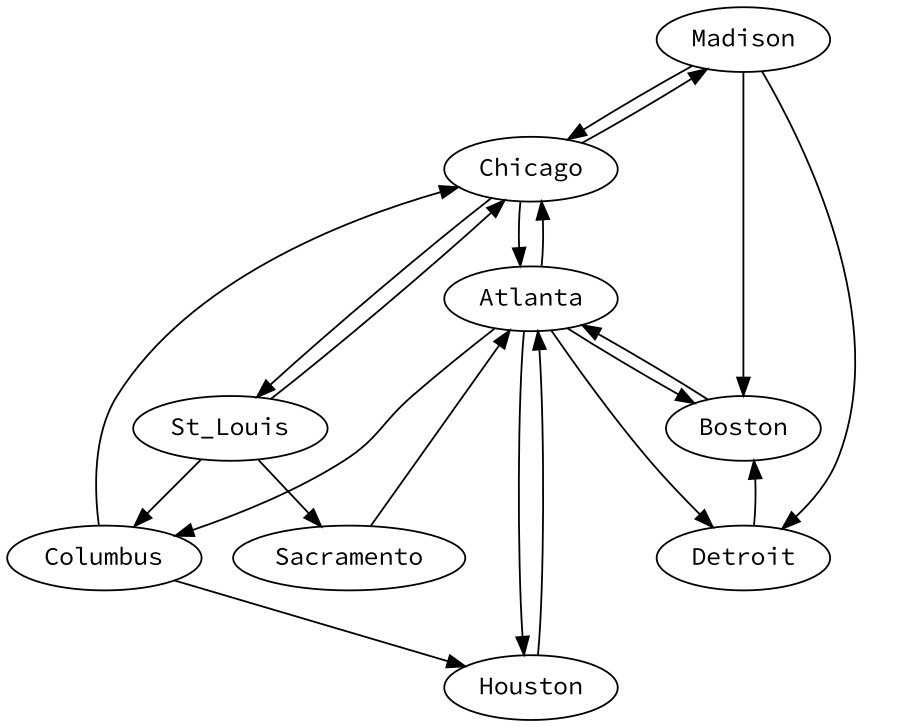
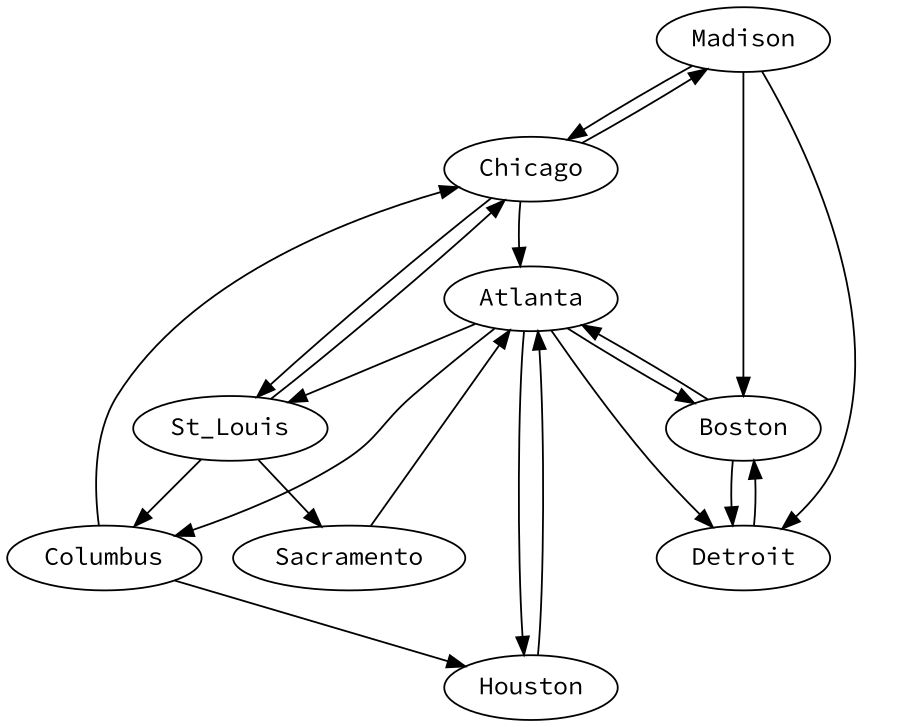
(543, 243) -> (390, 360)
none -> (731, 484)
